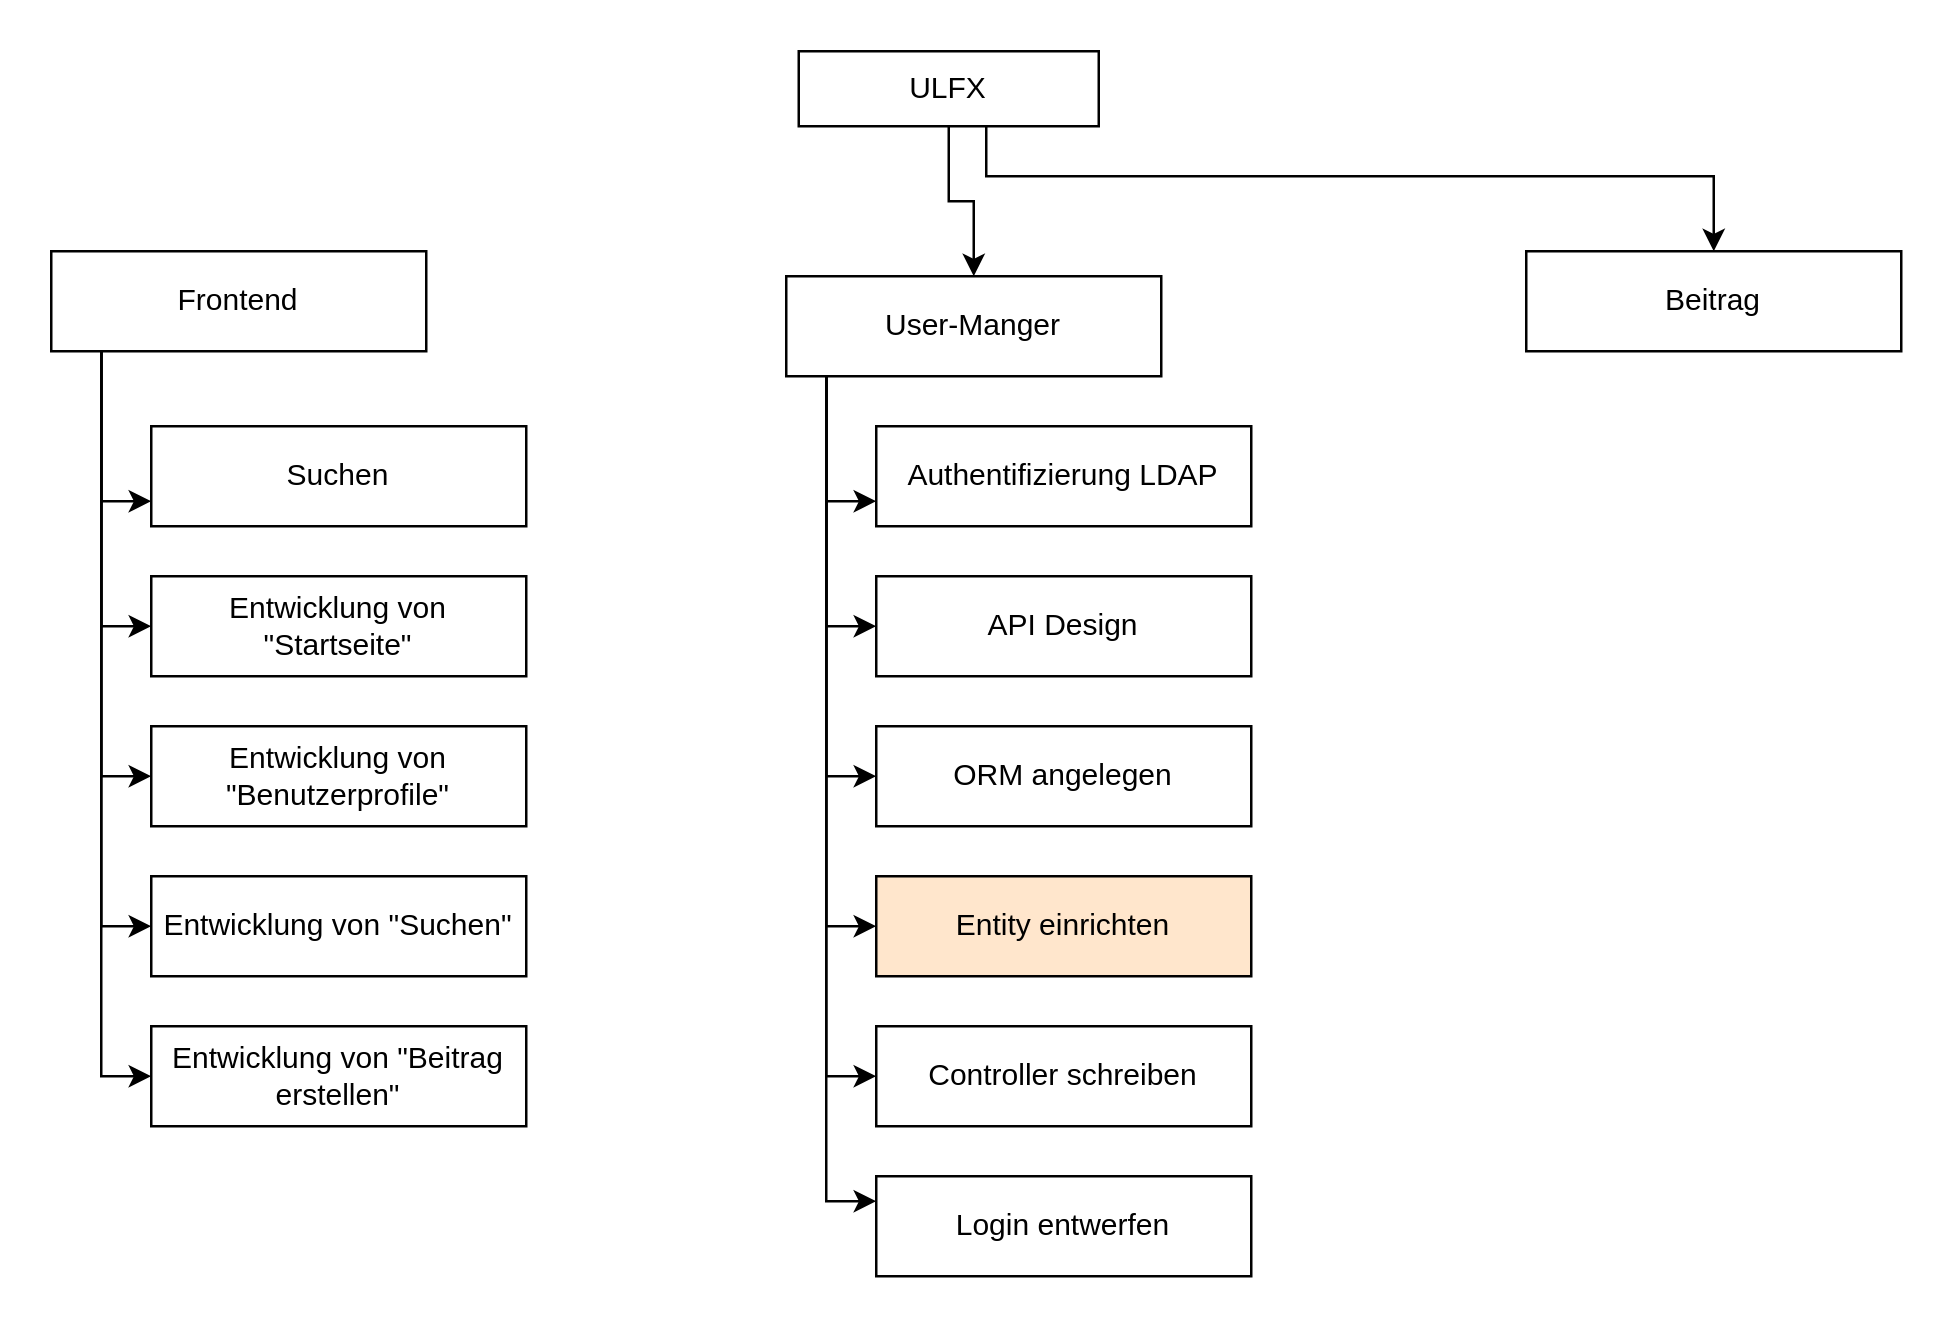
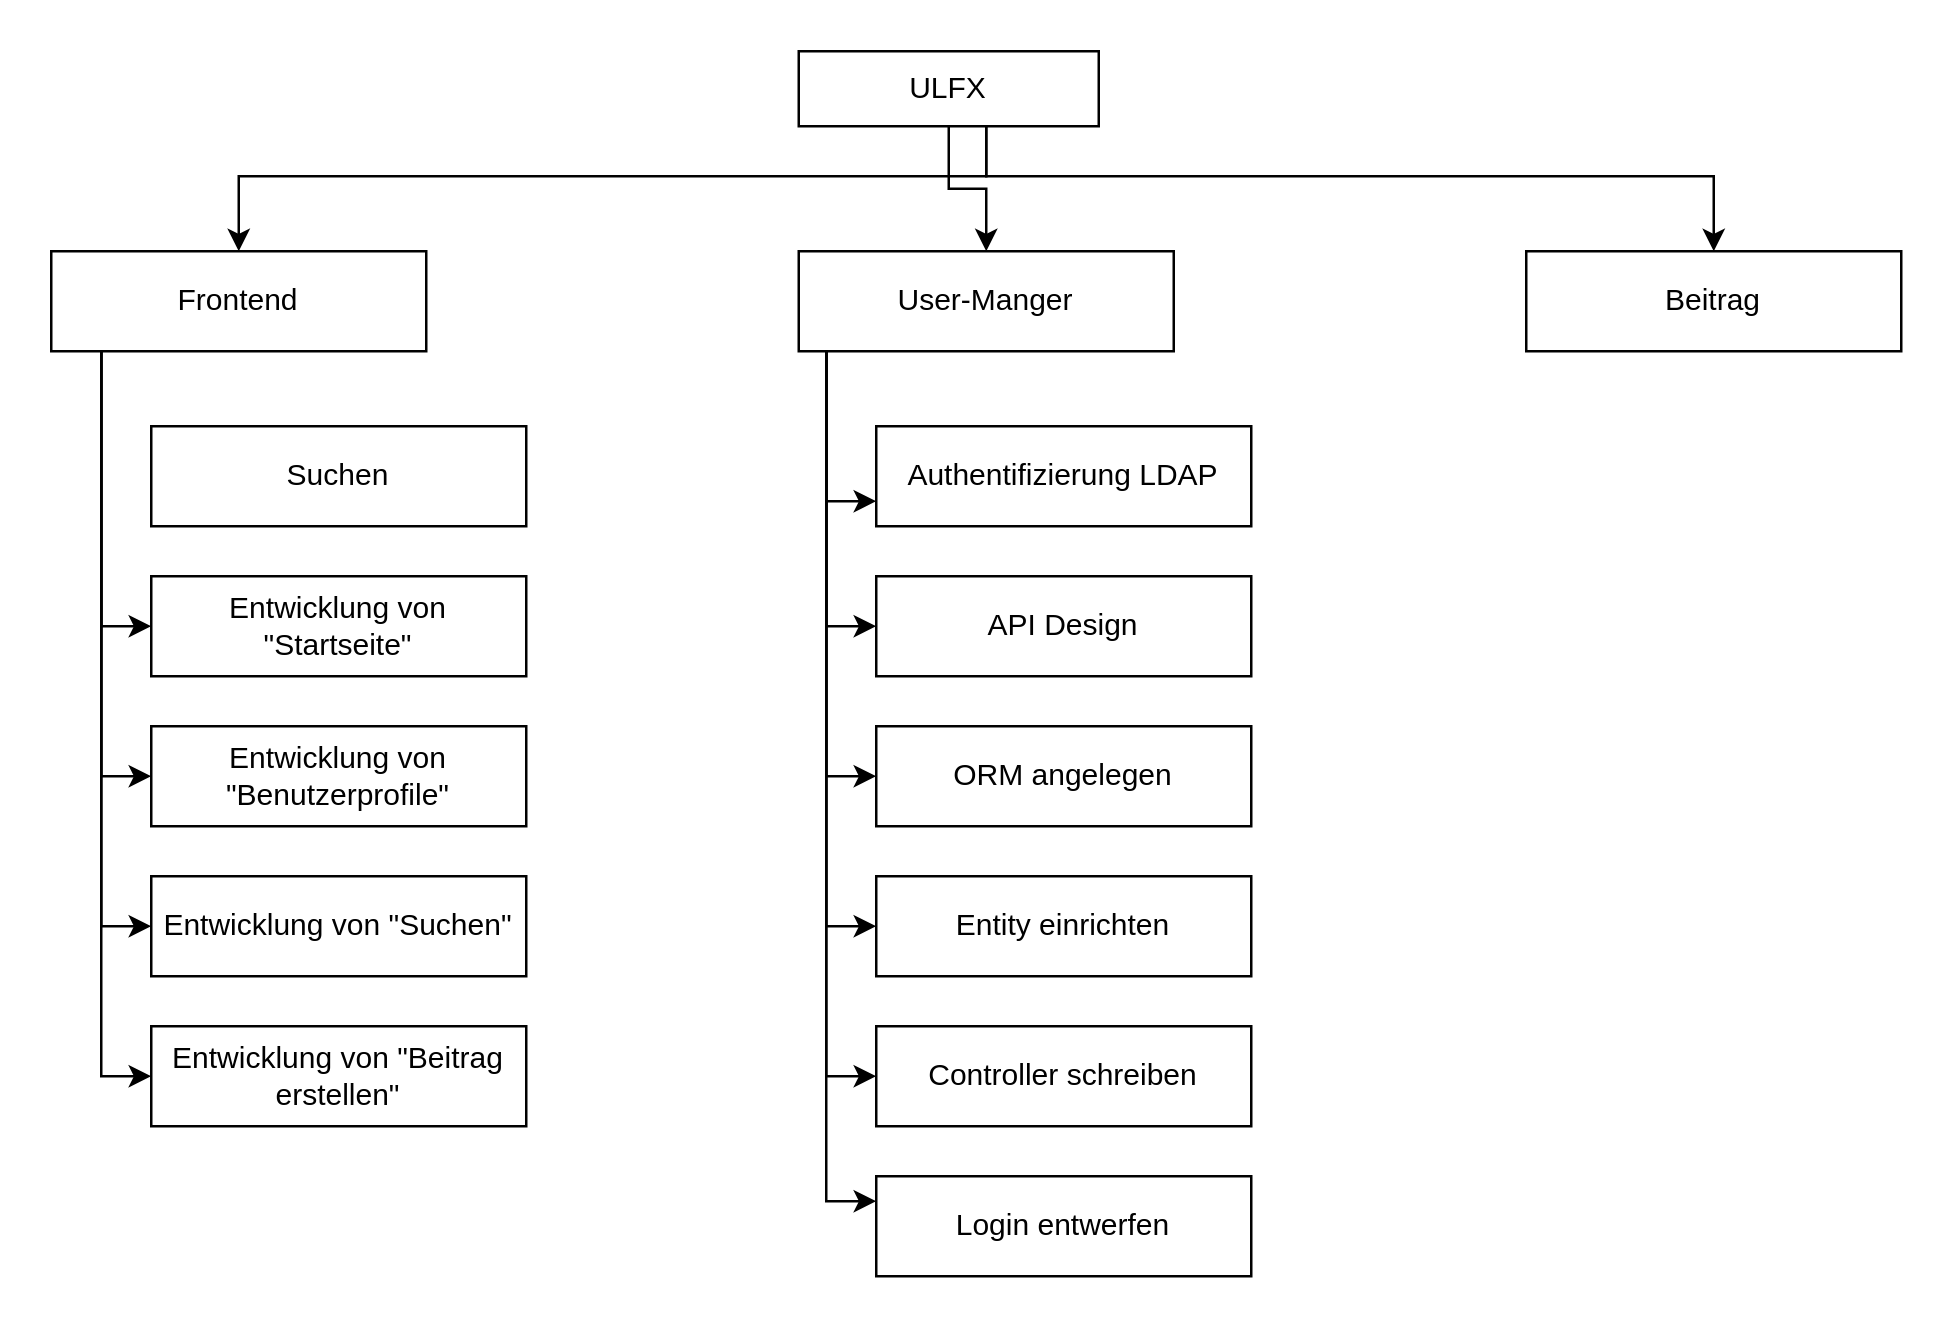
none -> (562, 176)
(974, 326) -> (986, 301)
(120, 501) -> none
(1064, 926) -> (1064, 926)
